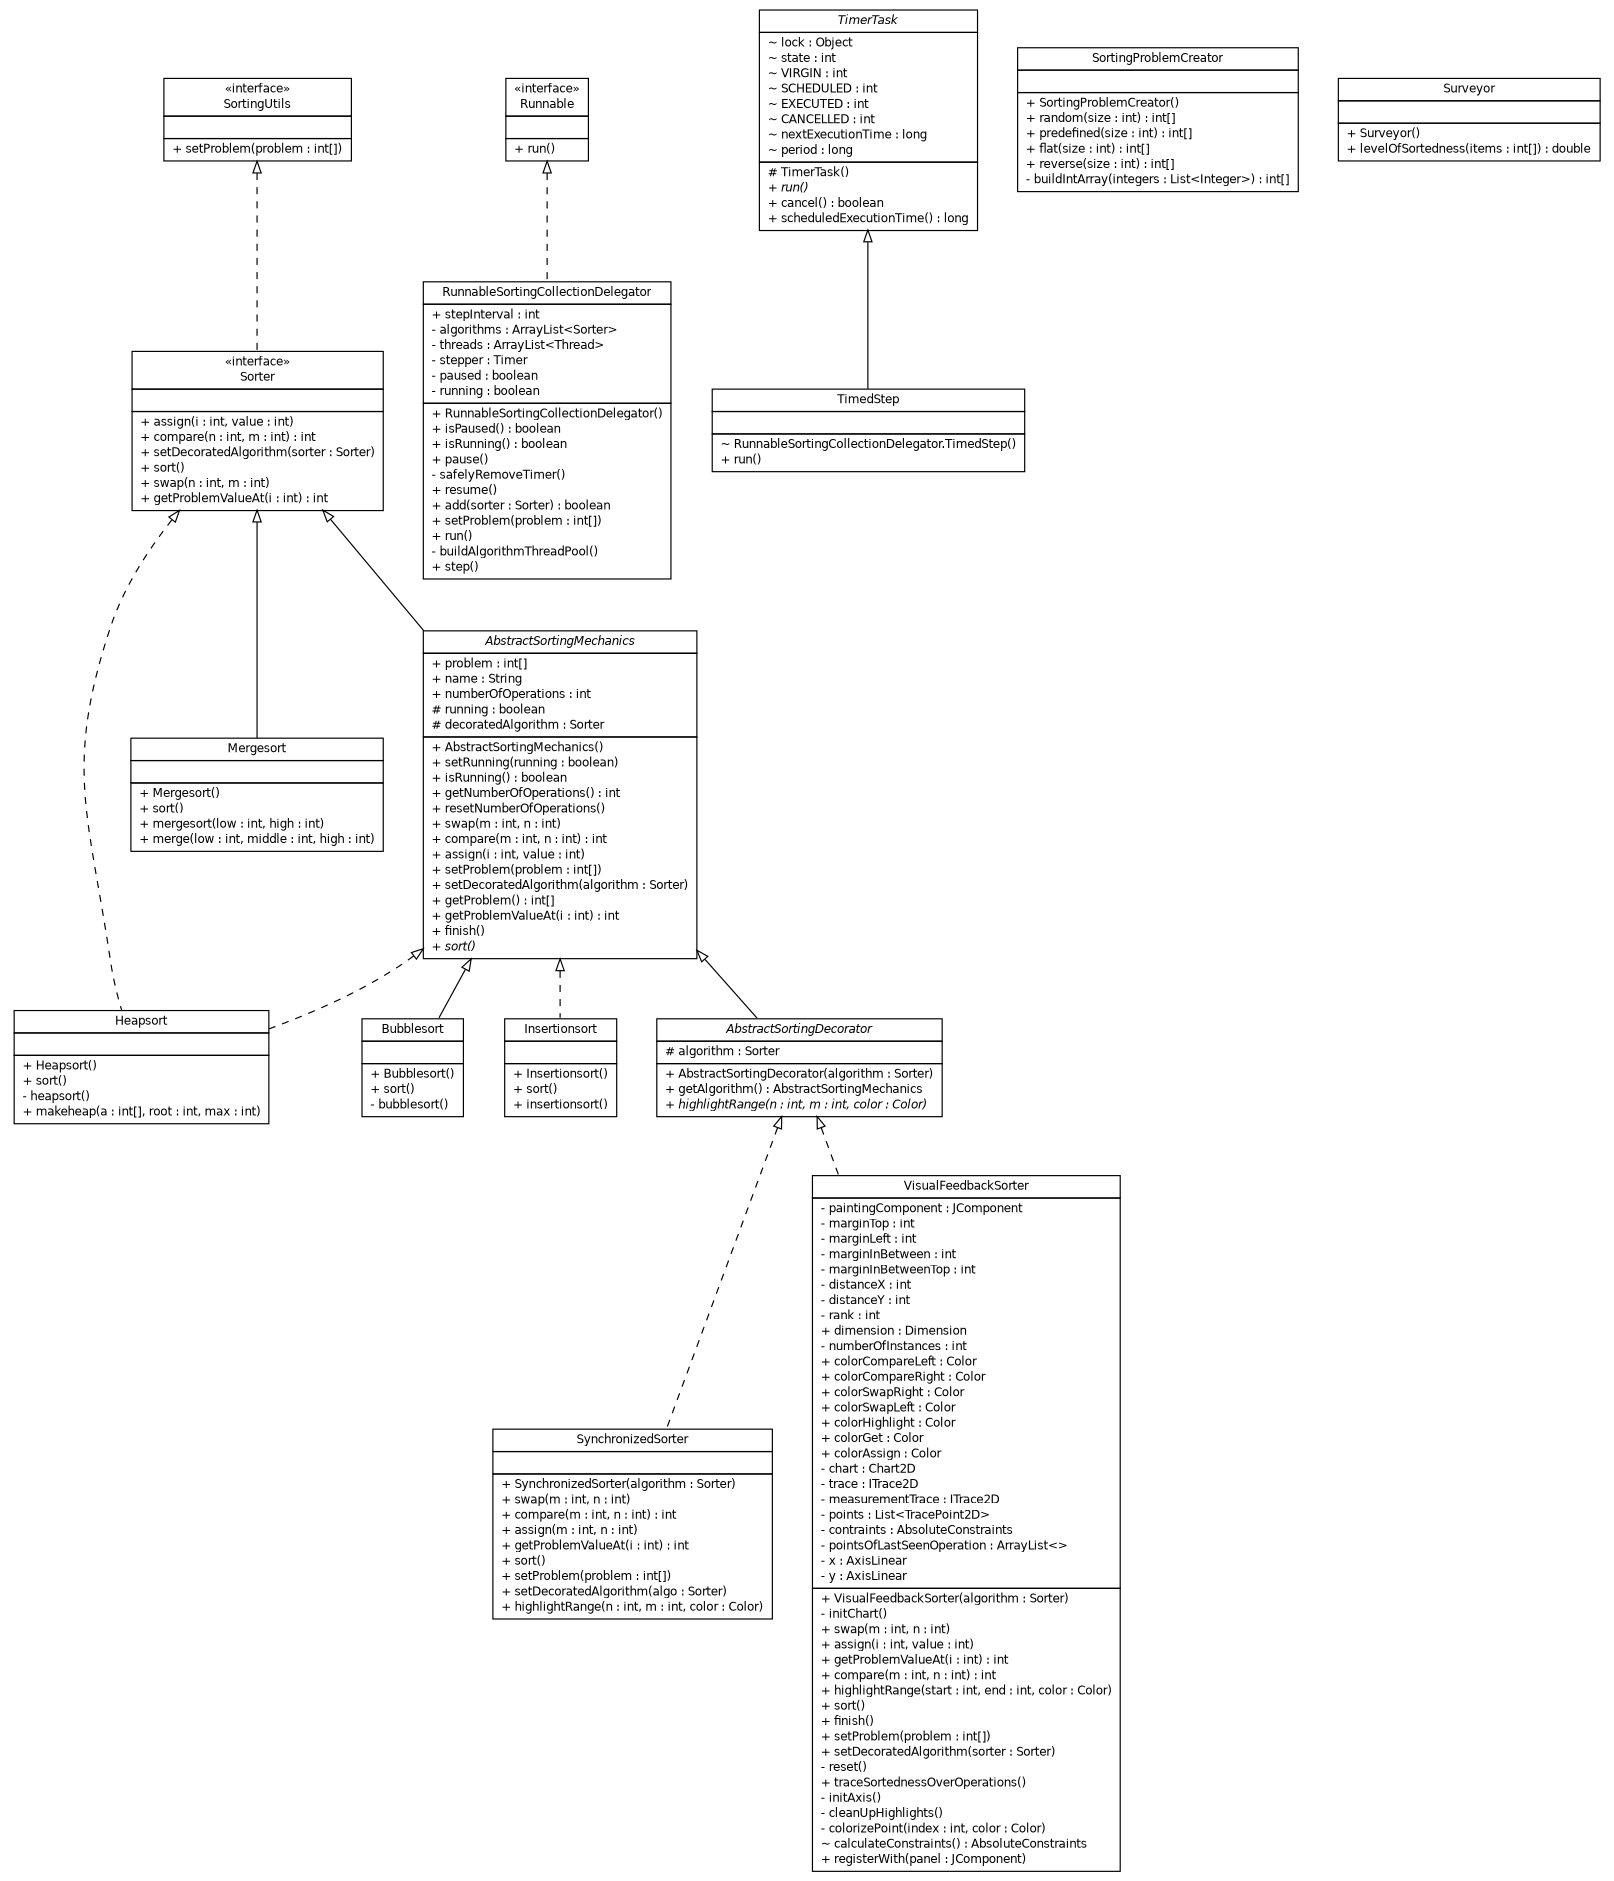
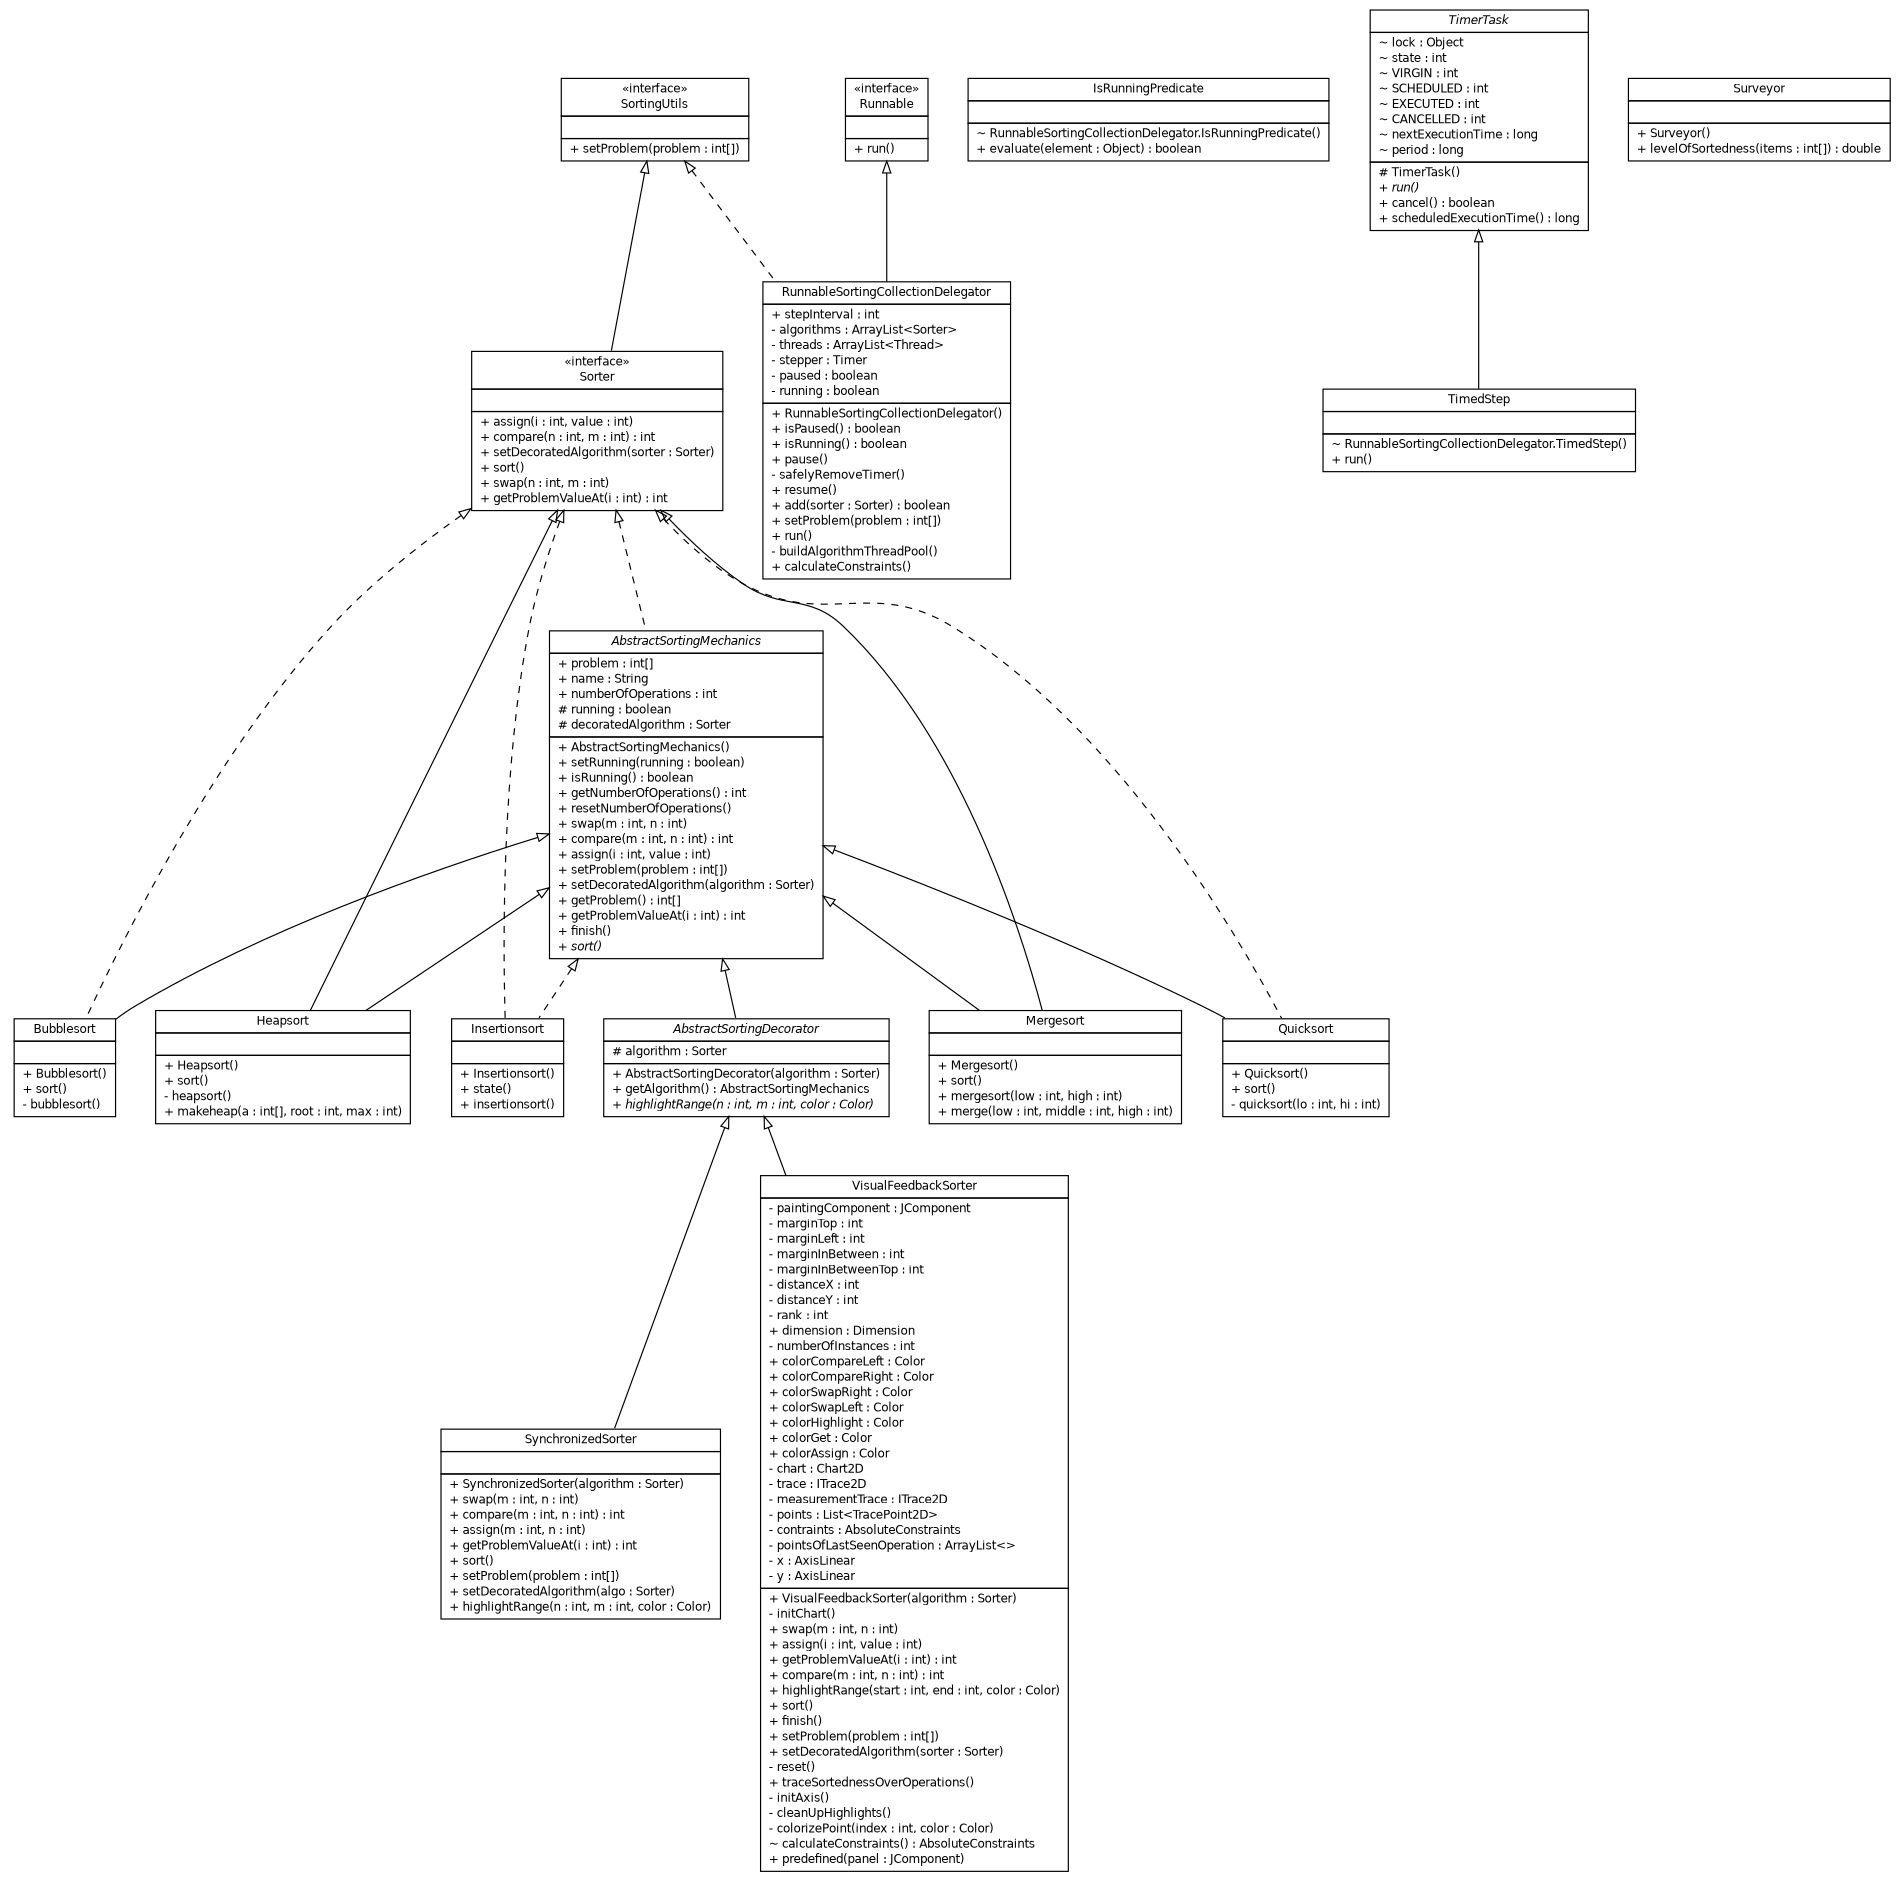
none -> (1149, 120)
(1158, 120) -> none
none -> (734, 226)
(547, 227) -> (887, 227)
(257, 262) -> (628, 262)
(455, 567) -> (841, 567)
(377, 575) -> (632, 576)
none -> (241, 742)
(84, 757) -> (431, 765)
none -> (511, 767)
none -> (906, 957)
(344, 997) -> (453, 952)
none -> (1305, 1067)
(535, 1090) -> (486, 1090)
(830, 1152) -> (777, 1152)
(722, 1278) -> (670, 1278)
(924, 1860) -> (867, 1860)
